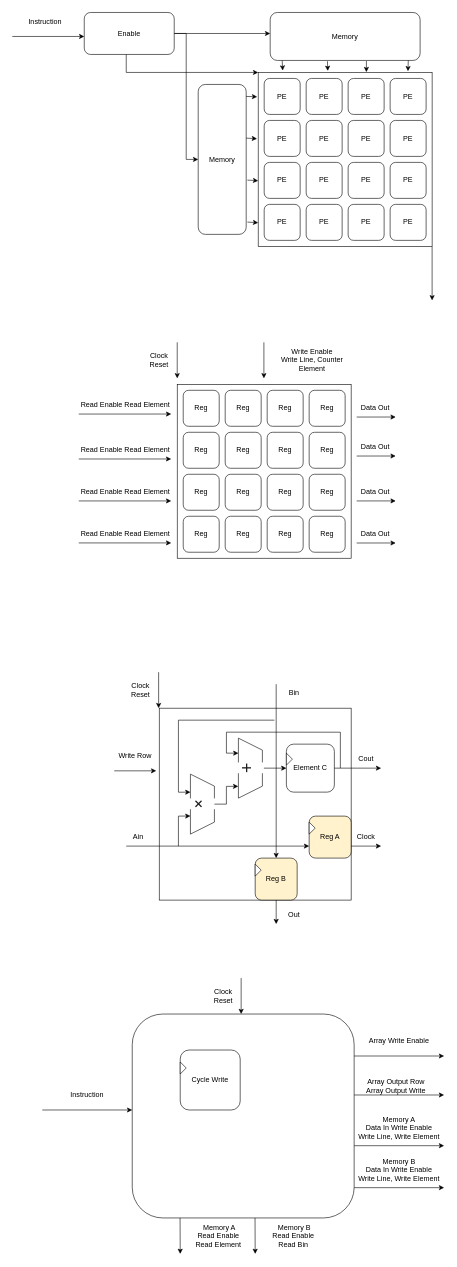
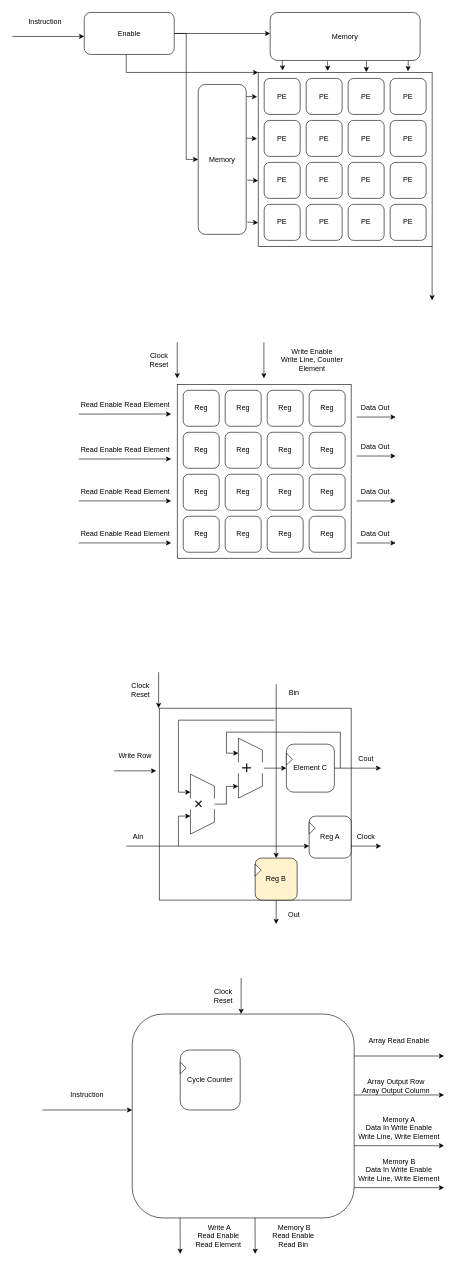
(330, 837) -> (330, 837)
(399, 1041) -> (399, 1041)
(210, 1080) -> (210, 1080)
(396, 1086) -> (396, 1086)
(220, 1236) -> (220, 1236)
